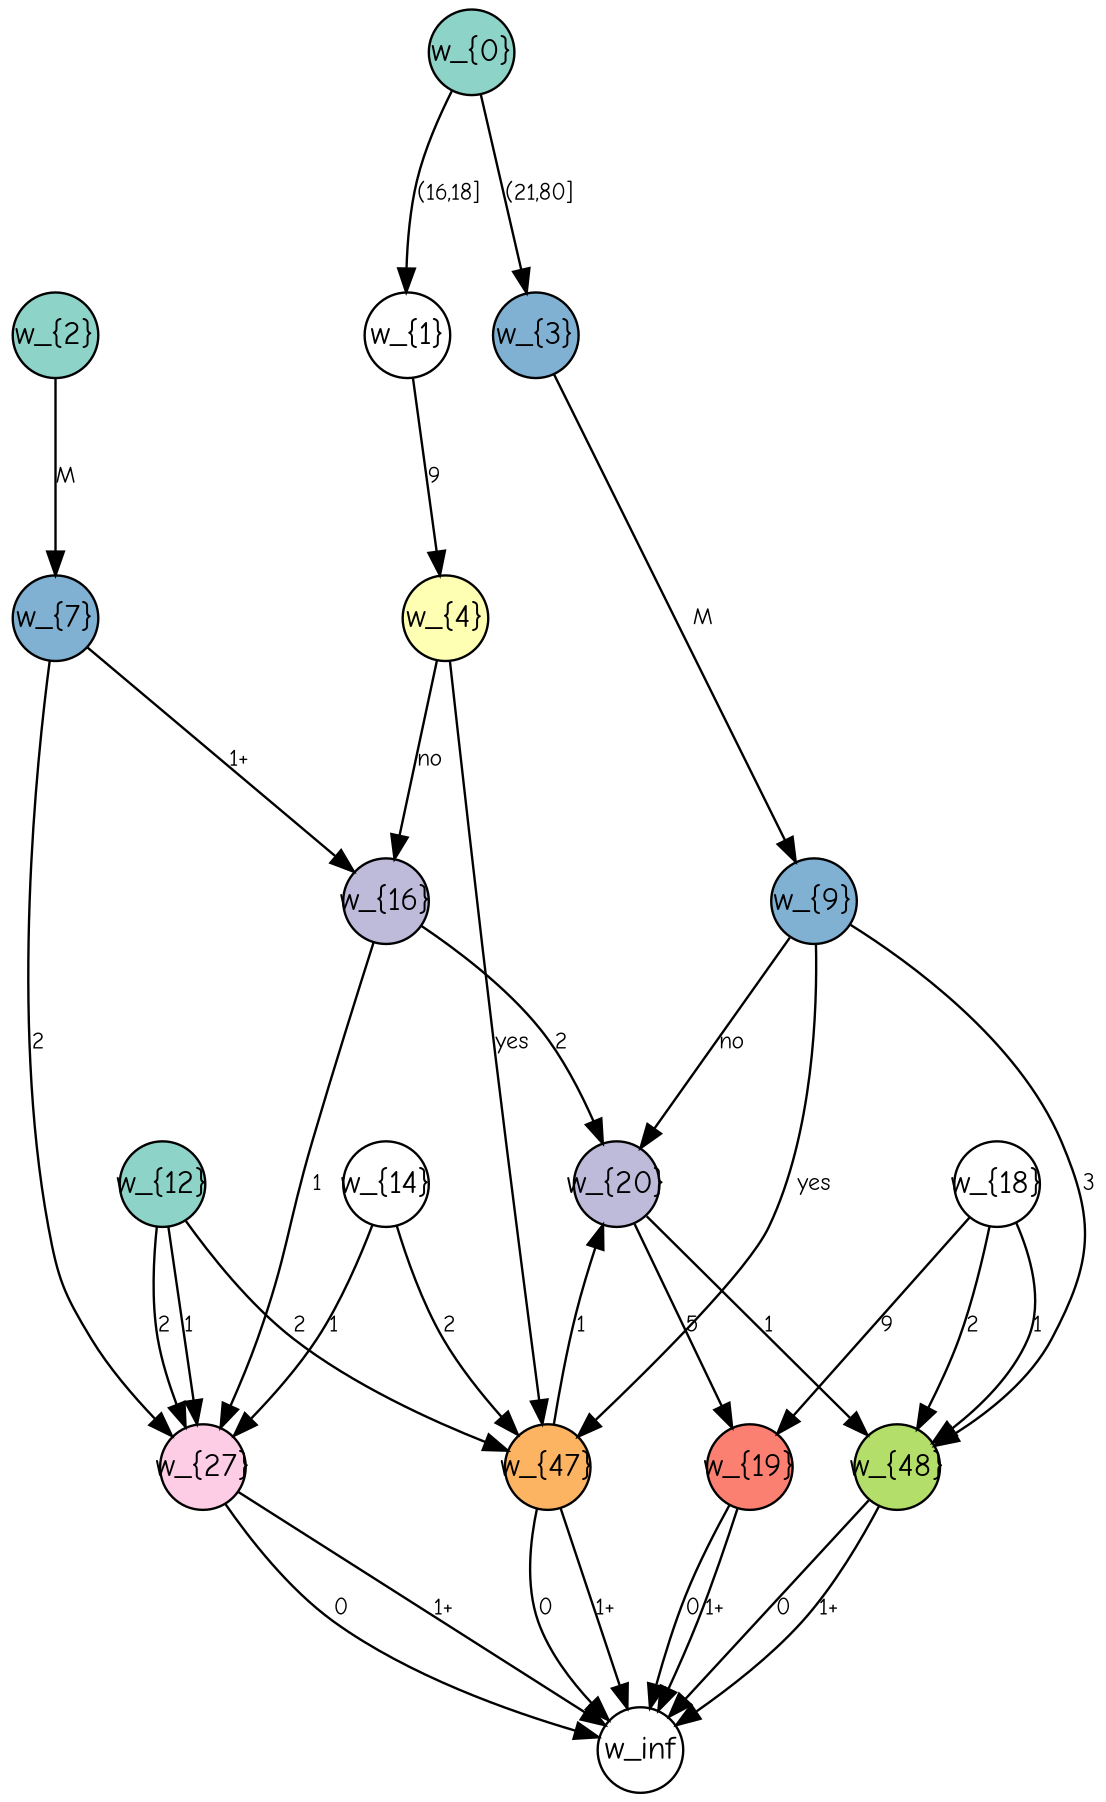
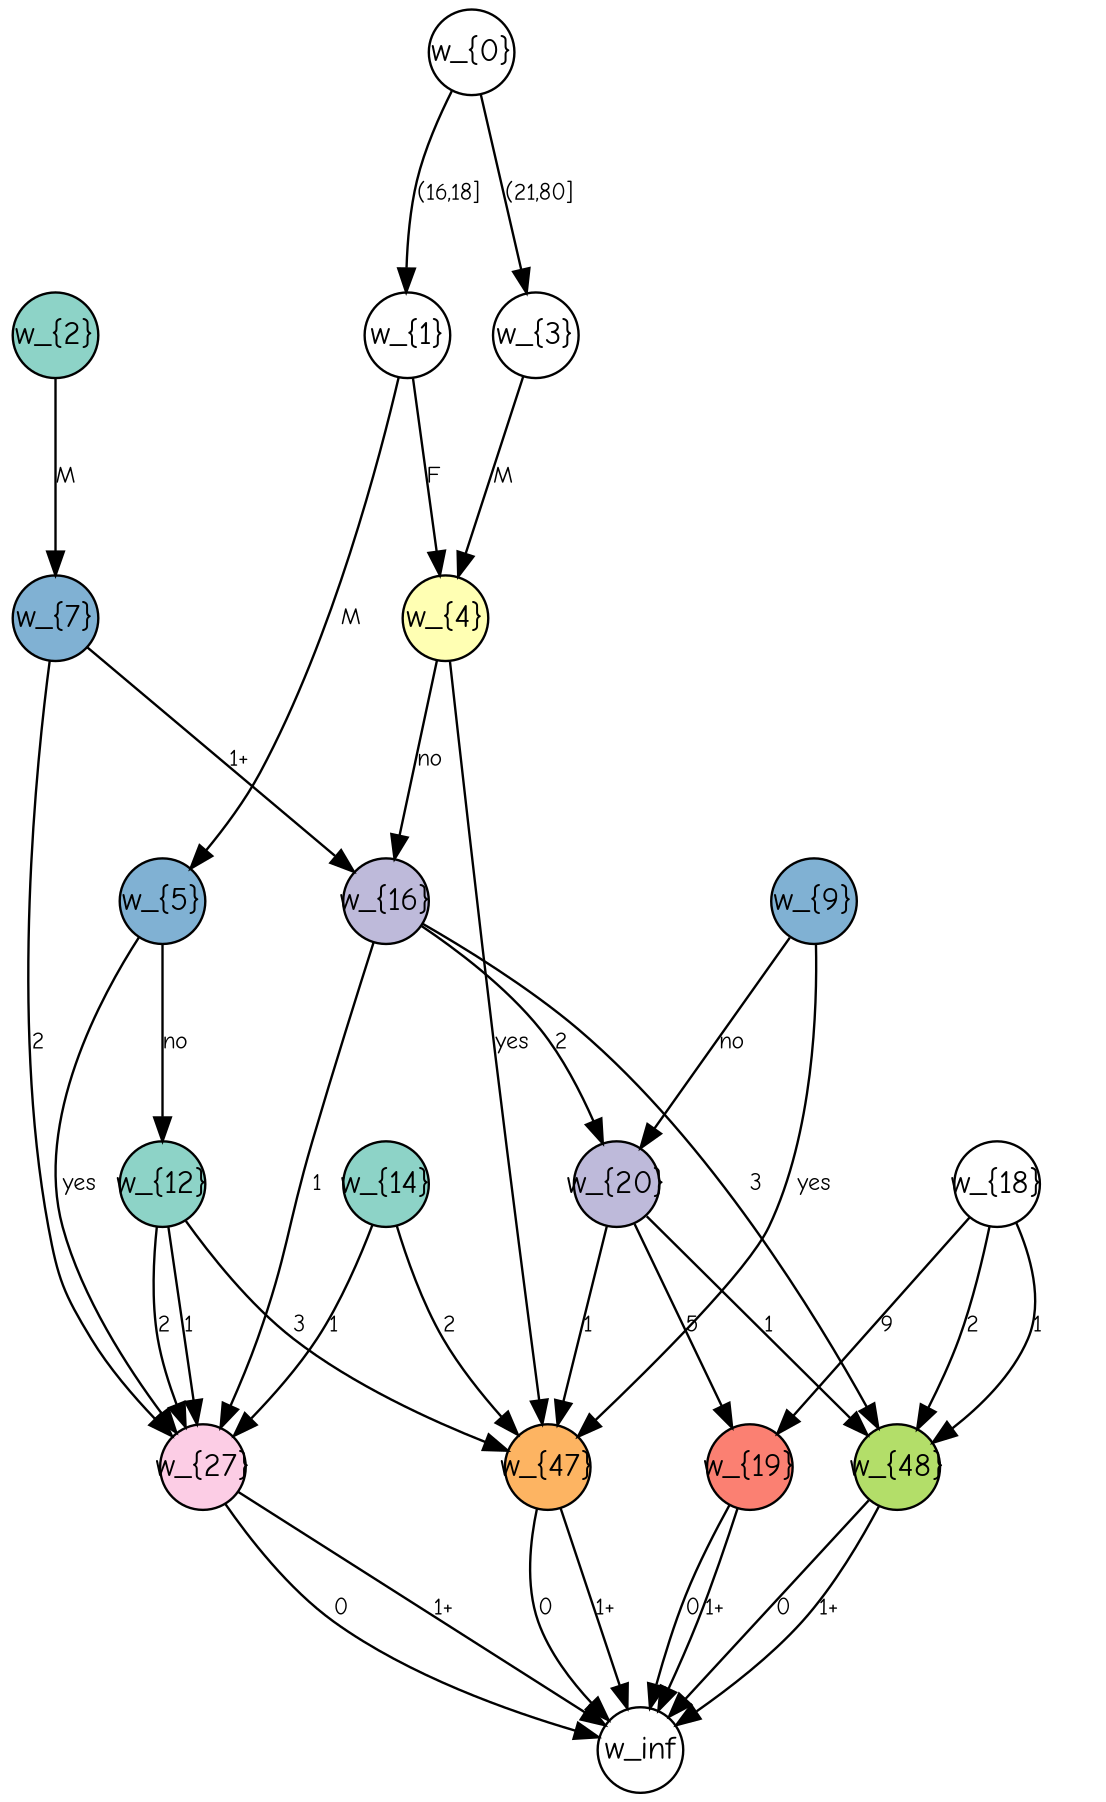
(472, 52) -> (472, 52)
(536, 335) -> (536, 335)
(435, 477) -> (435, 477)
(669, 607) -> (494, 465)
none -> (163, 901)
(1068, 1159) -> (680, 1132)
(386, 1184) -> (386, 1184)
(300, 1326) -> (300, 1326)
(571, 1335) -> (585, 1314)
